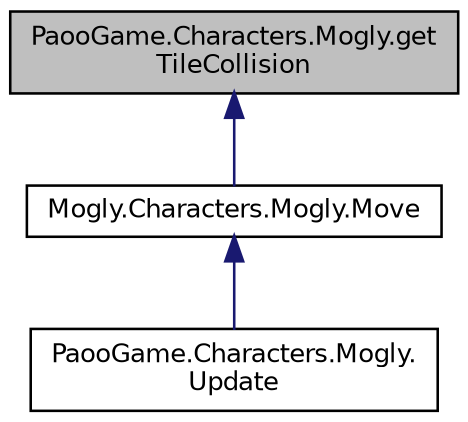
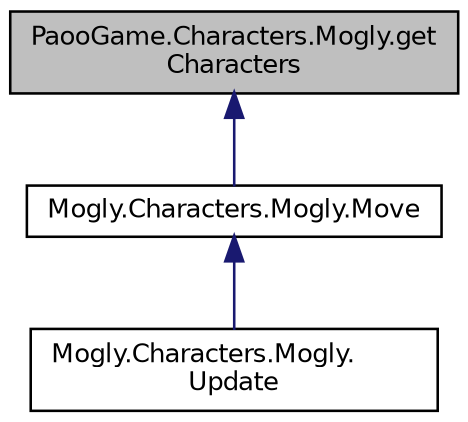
(234, 52) -> (234, 52)
(234, 370) -> (234, 370)
